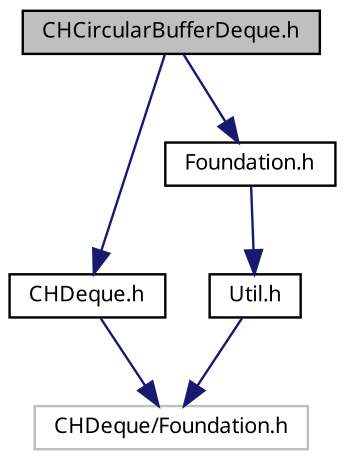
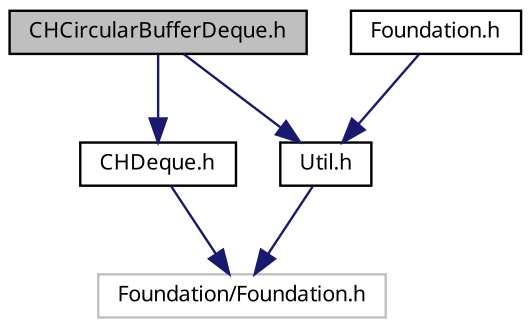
(205, 88) -> (232, 91)
(171, 428) -> (242, 296)
